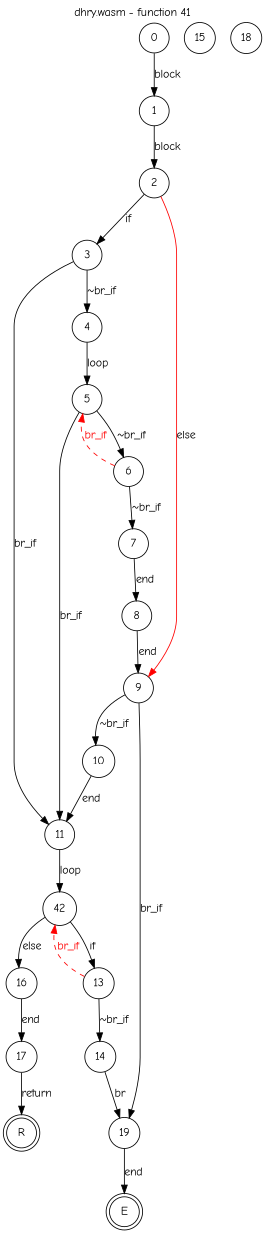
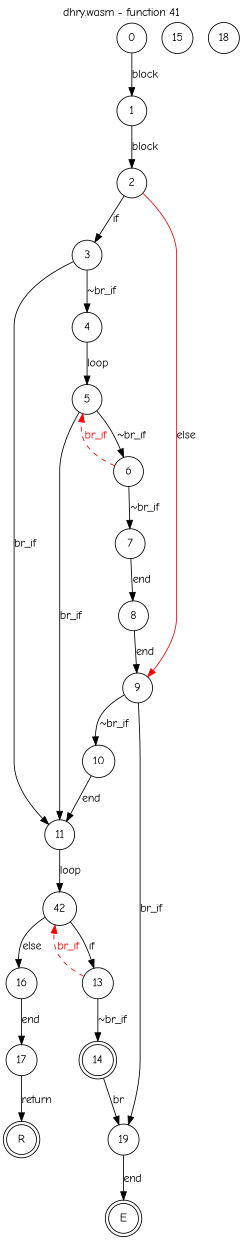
(100, 1057) -> (98, 1060)
